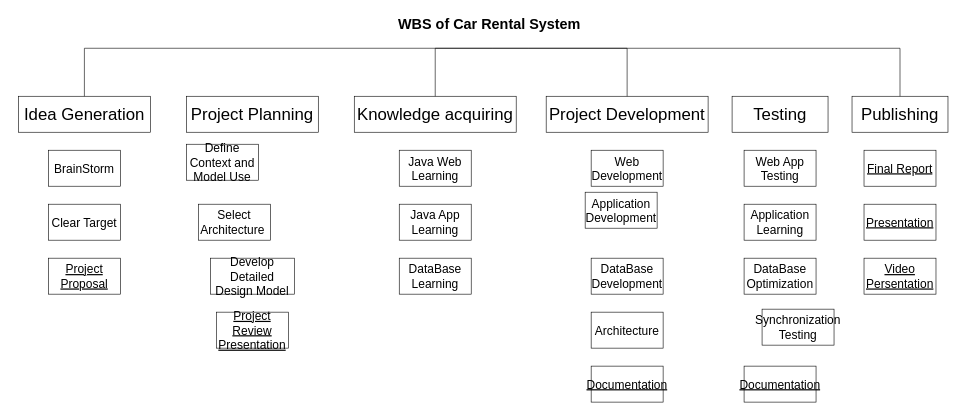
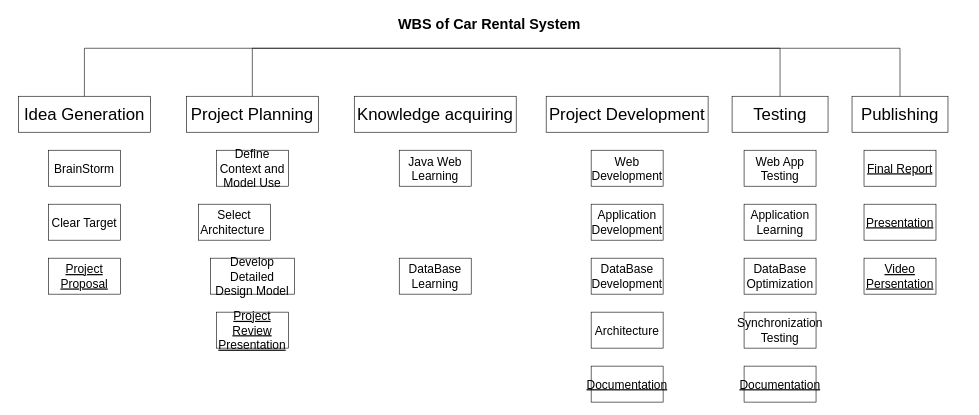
none -> (252, 73)
(435, 73) -> none
(222, 162) -> (252, 168)
(621, 210) -> (627, 222)
(435, 222) -> none
(798, 327) -> (780, 330)
